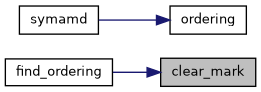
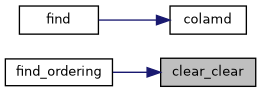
(59, 20) -> (59, 20)
(208, 20) -> (208, 20)
(208, 72) -> (208, 72)
